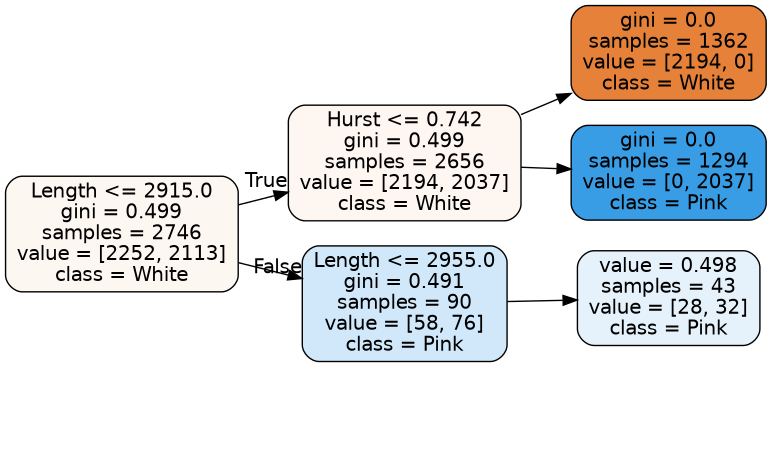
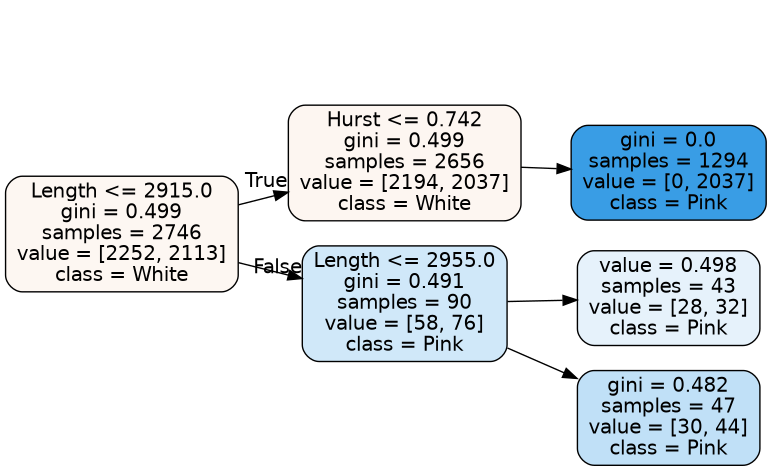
(669, 53) -> none
none -> (669, 418)
